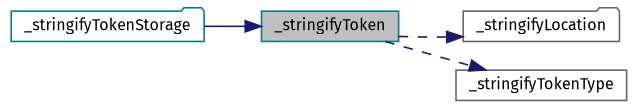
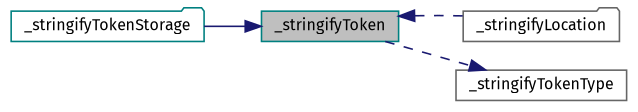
(423, 37) -> (439, 16)
